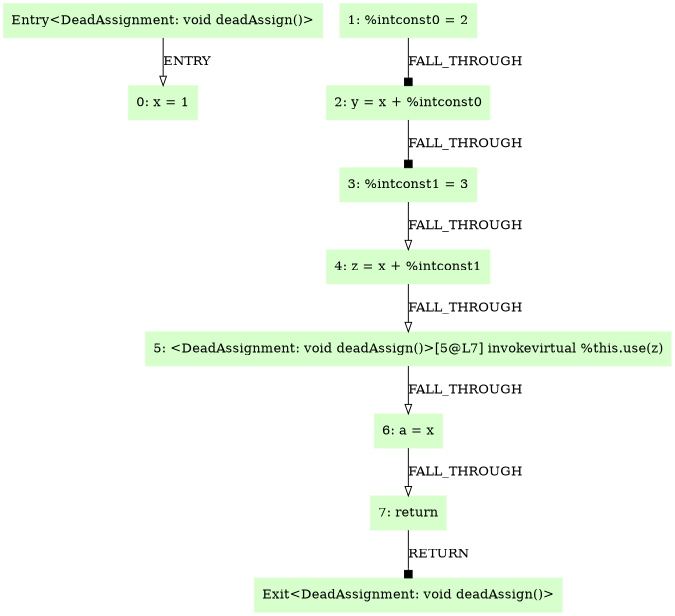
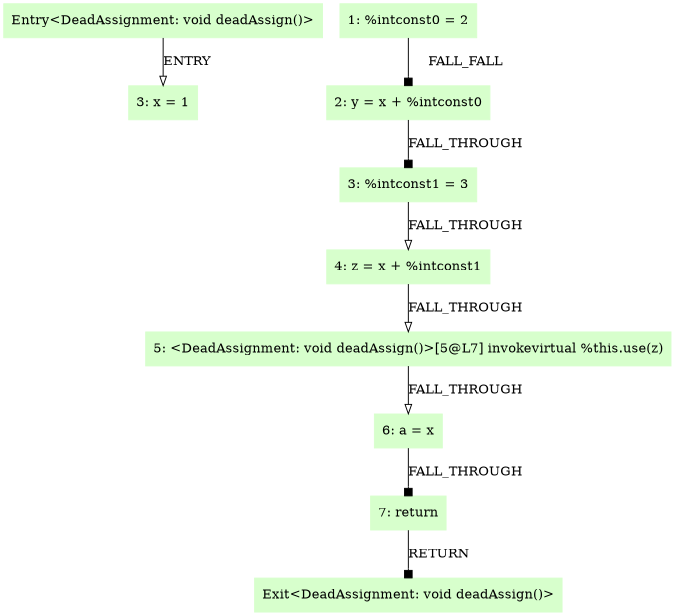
(465, 62) -> (465, 62)
(163, 103) -> (163, 103)
(408, 467) -> (408, 467)
